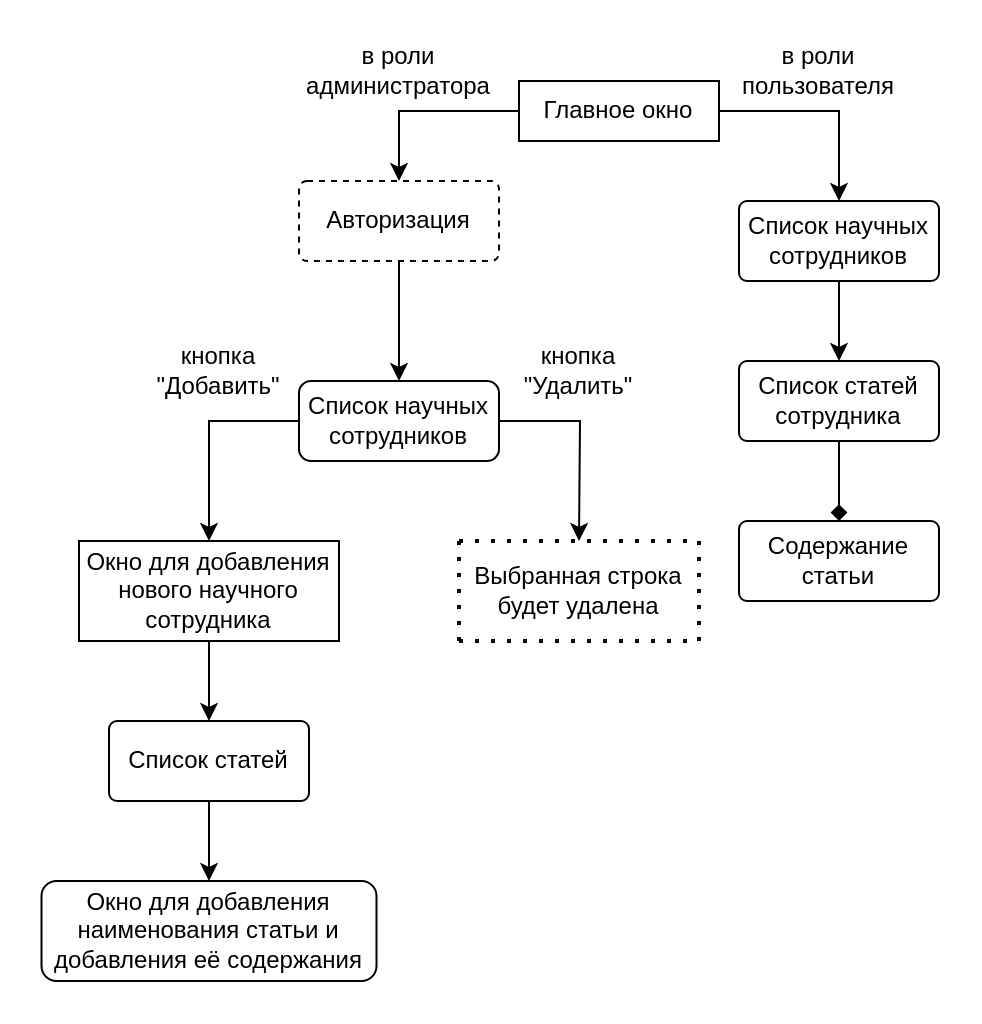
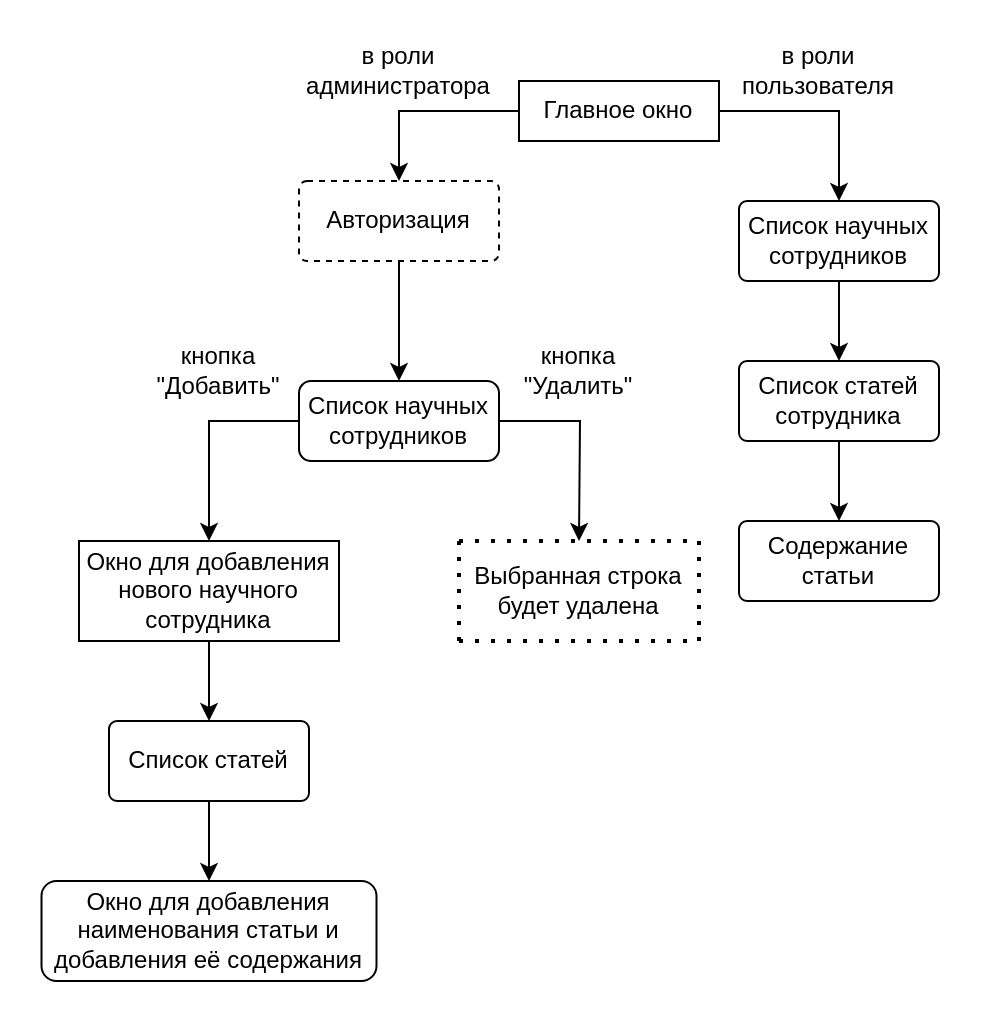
(839, 505) -> (839, 506)
